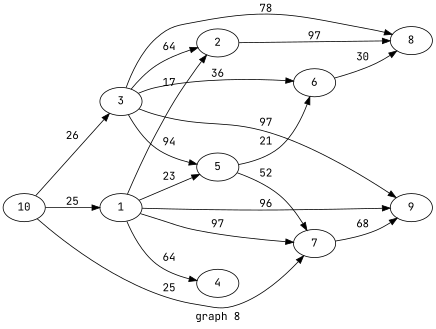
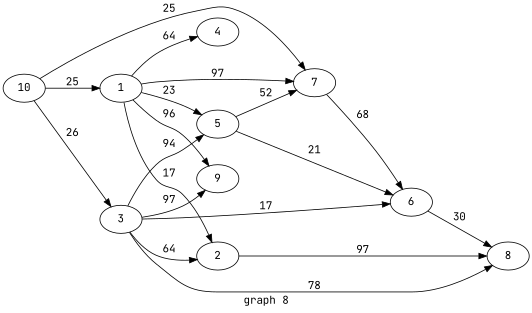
(218, 74) -> (266, 206)
(364, 235) -> (365, 137)
